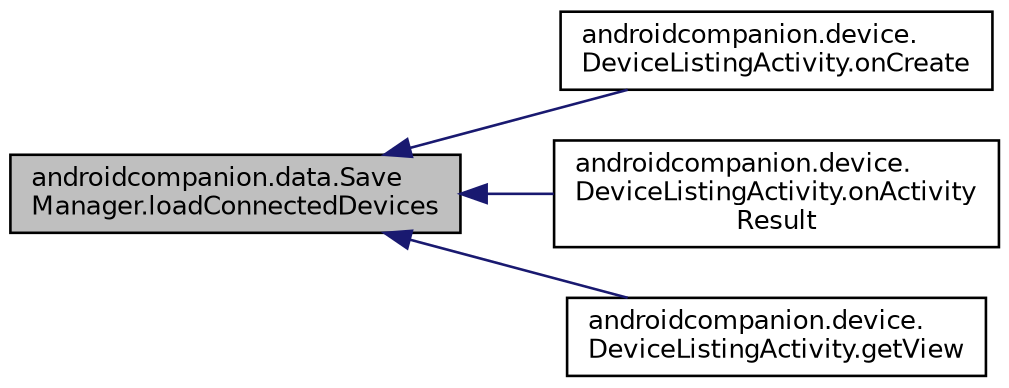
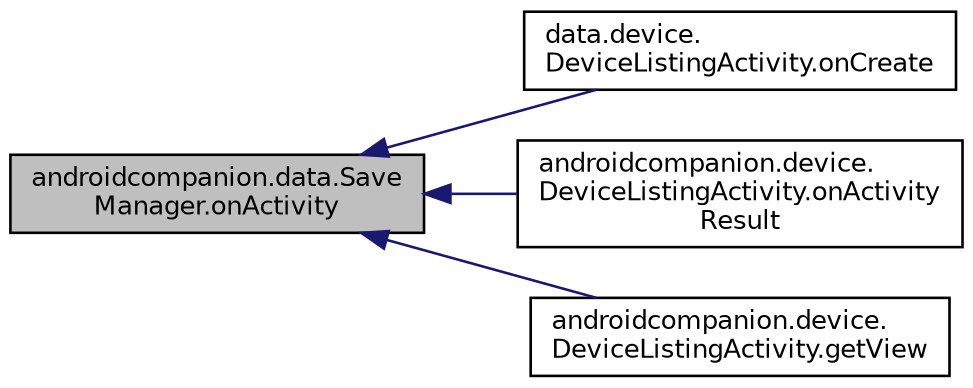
(777, 51) -> (740, 51)
(235, 194) -> (217, 194)
